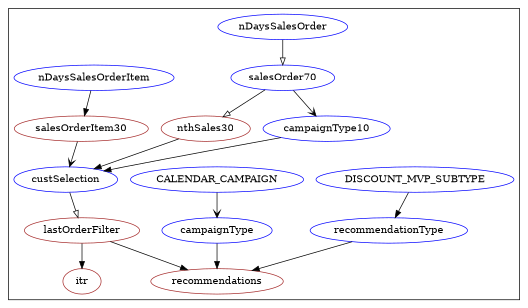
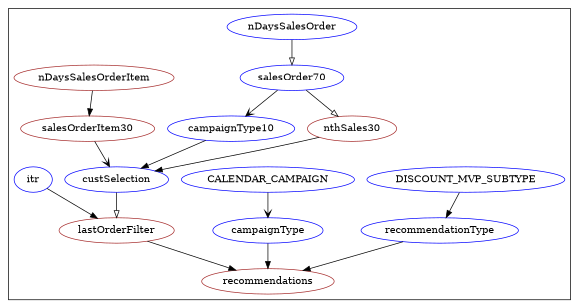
(94, 78) -> (94, 78)
(82, 252) -> (69, 202)
(82, 281) -> (33, 180)
